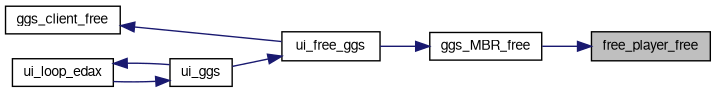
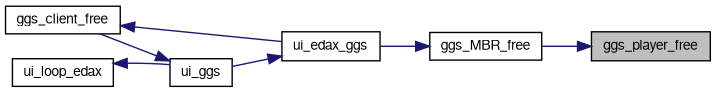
(331, 46) -> (331, 46)
(651, 46) -> (651, 46)
(135, 82) -> (128, 45)
